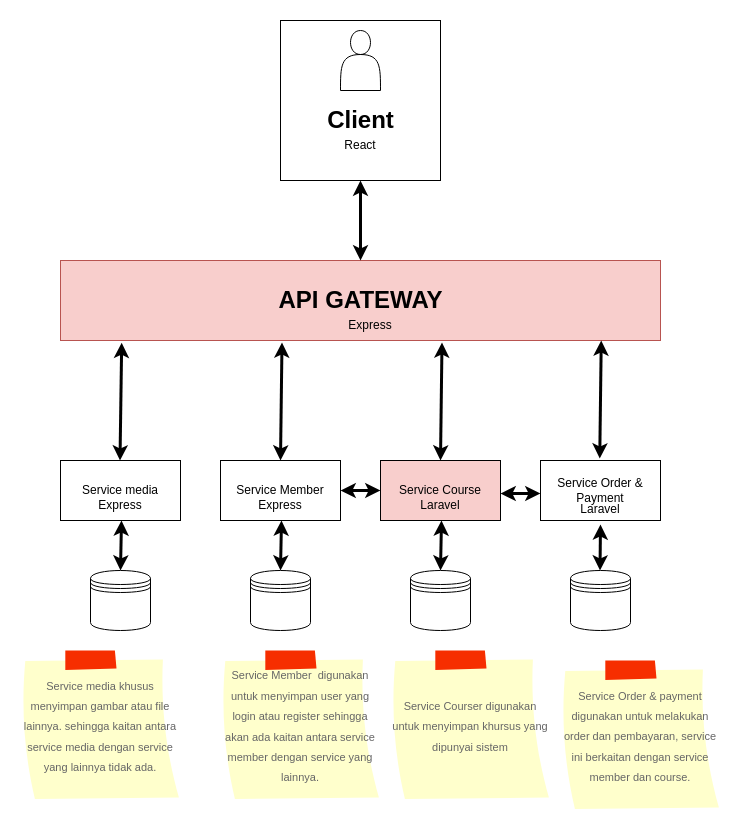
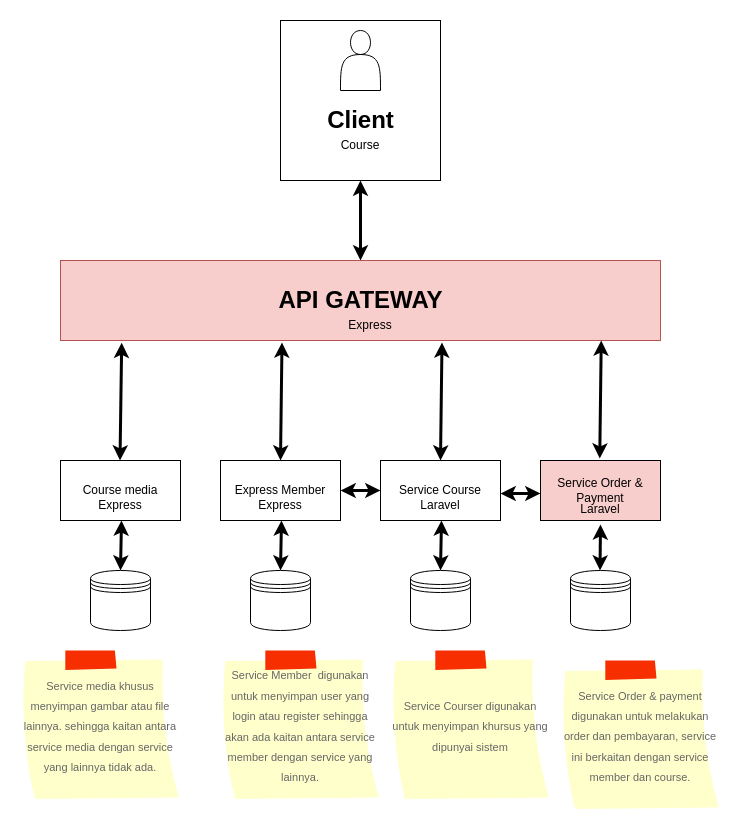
(361, 146) -> (361, 146)
(121, 491) -> (121, 491)
(281, 491) -> (281, 491)
(441, 491) -> (441, 491)
(601, 491) -> (601, 491)
